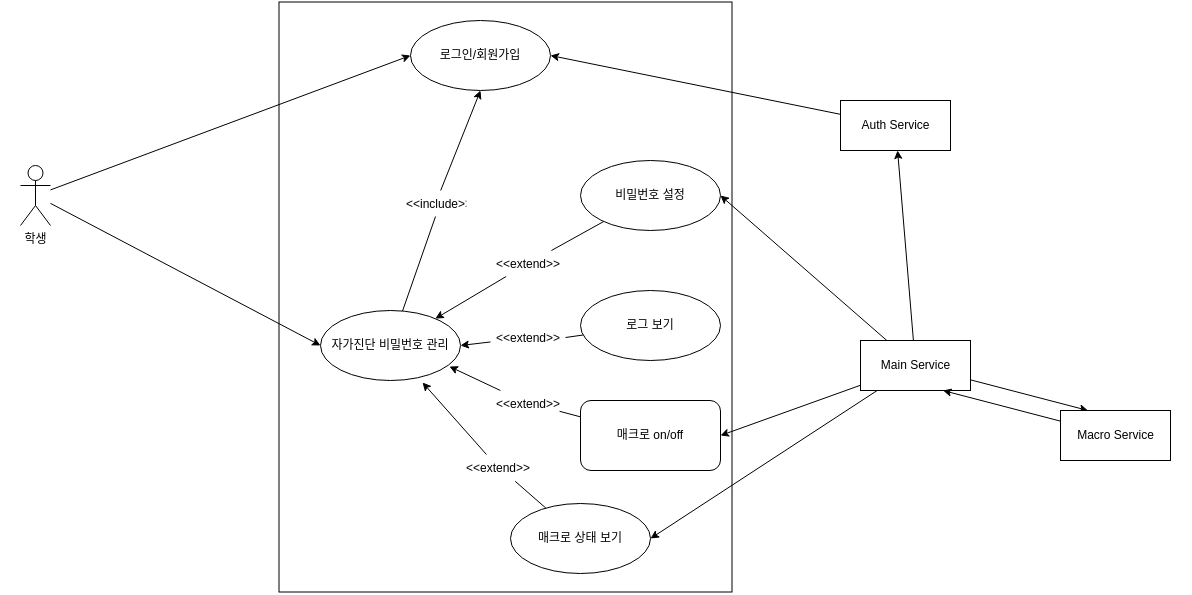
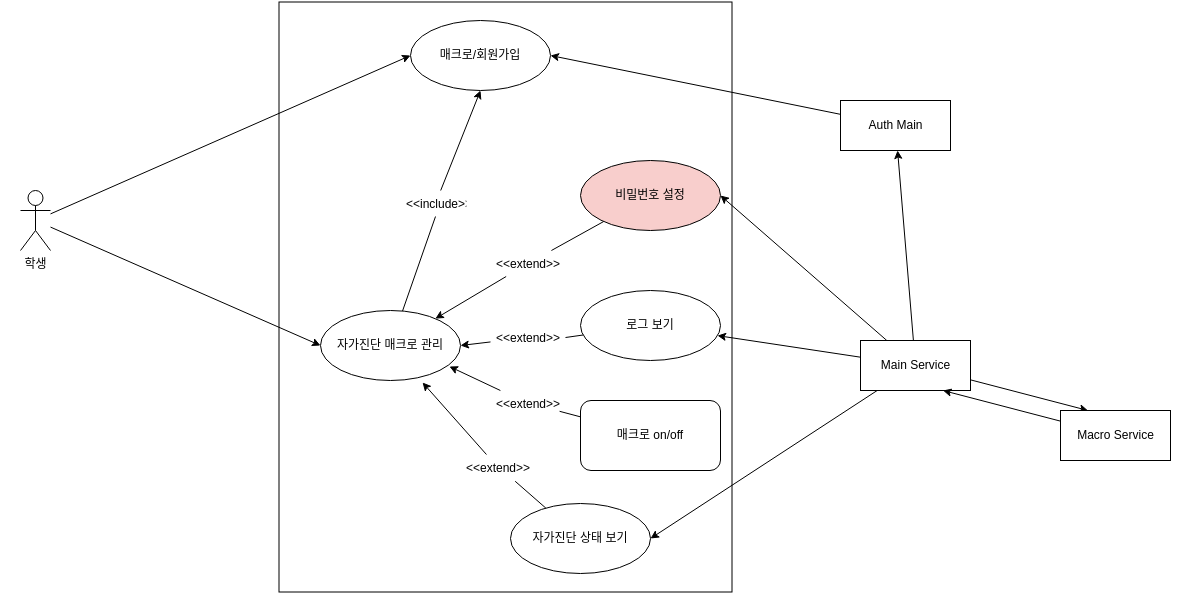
(481, 56) -> (481, 56)
(896, 126) -> (896, 126)
(36, 196) -> (36, 221)
(651, 196) -> (651, 196)
(391, 346) -> (391, 346)
(793, 409) -> (792, 347)
(581, 539) -> (581, 539)
